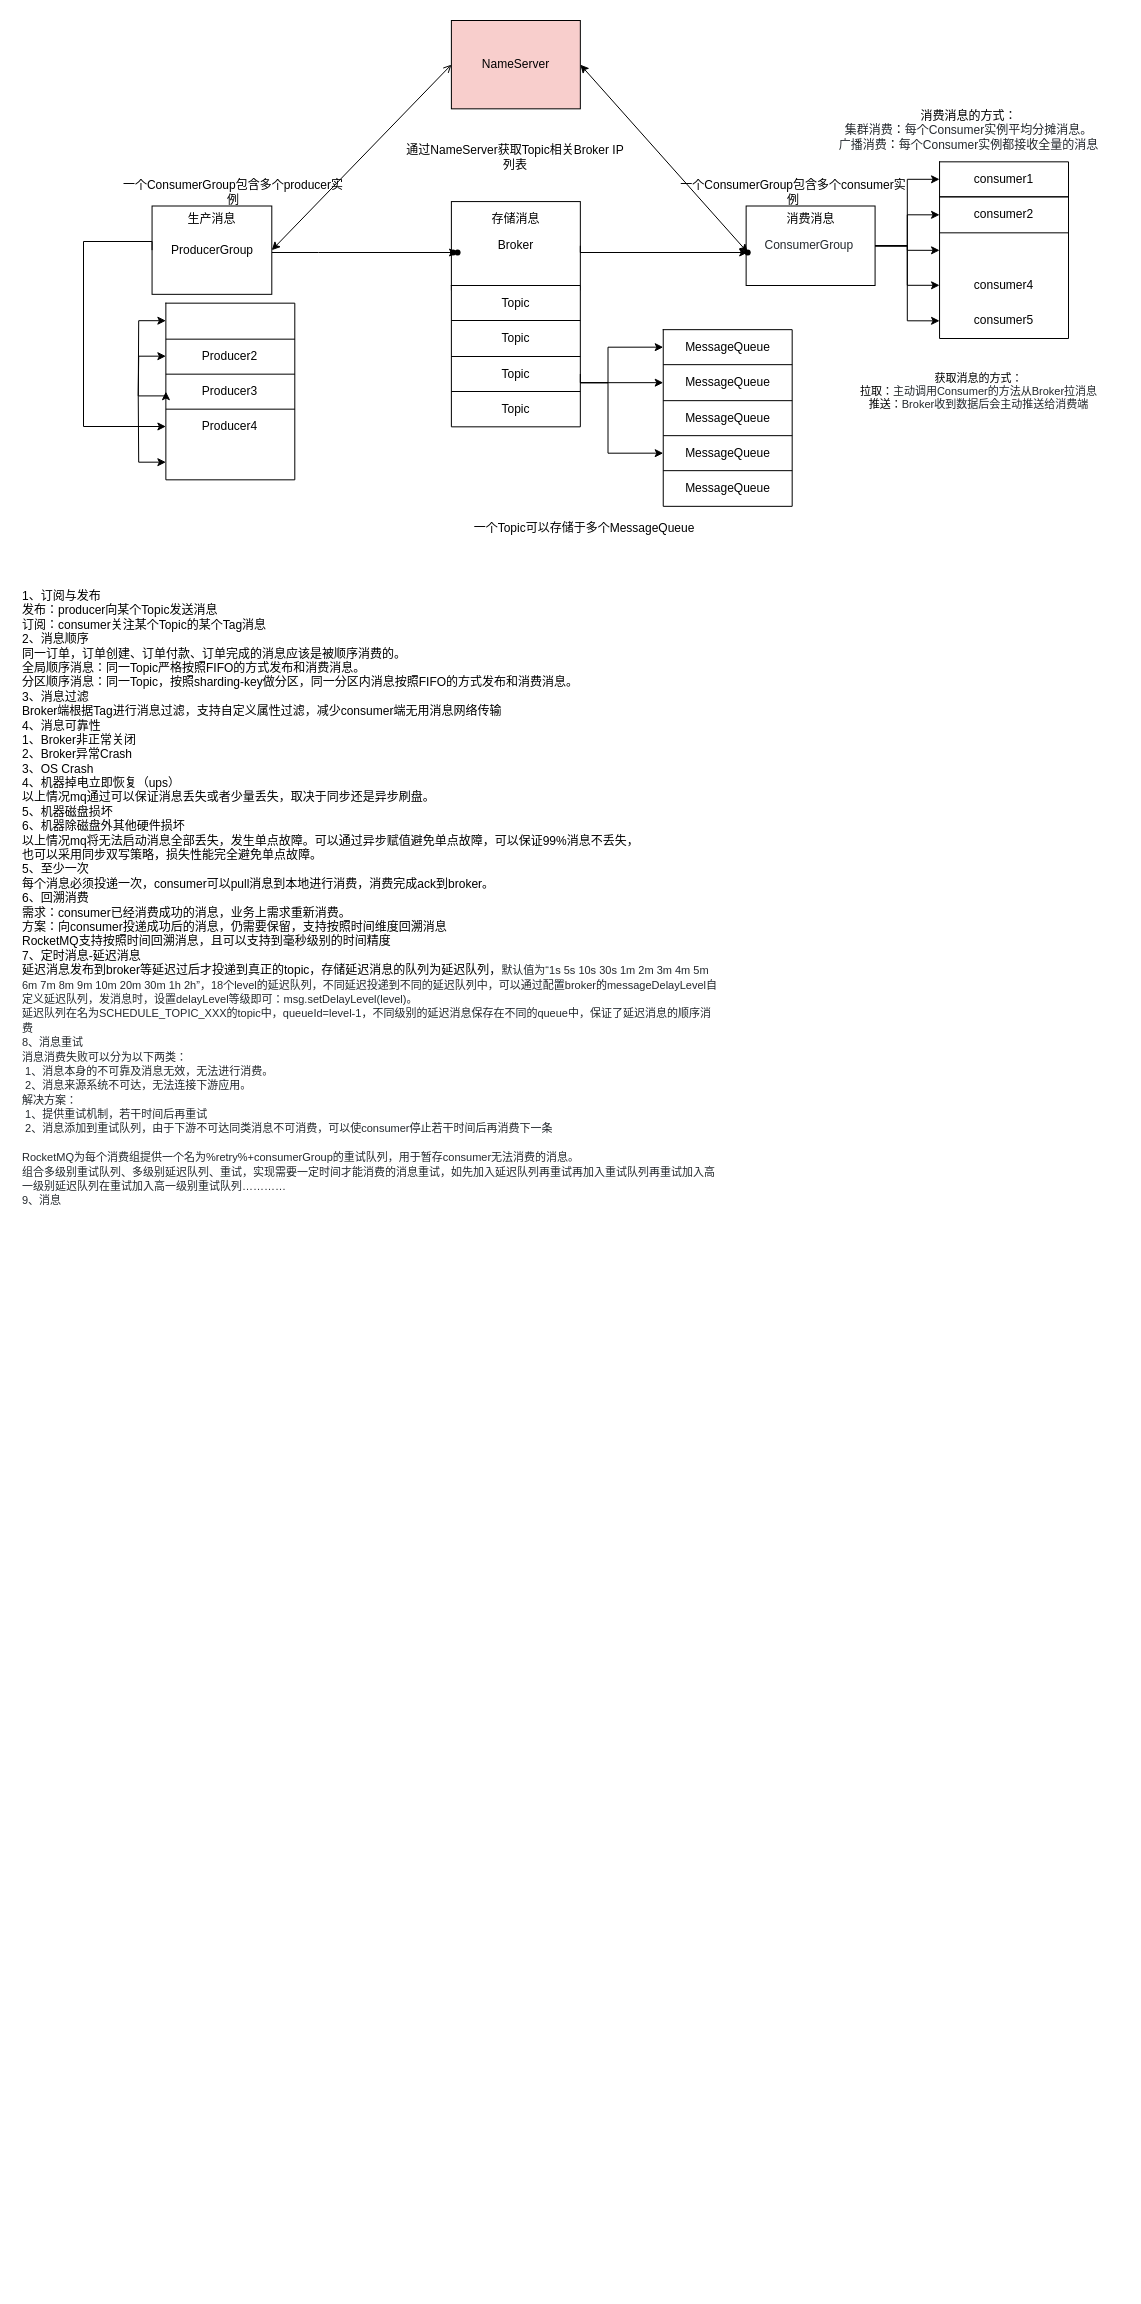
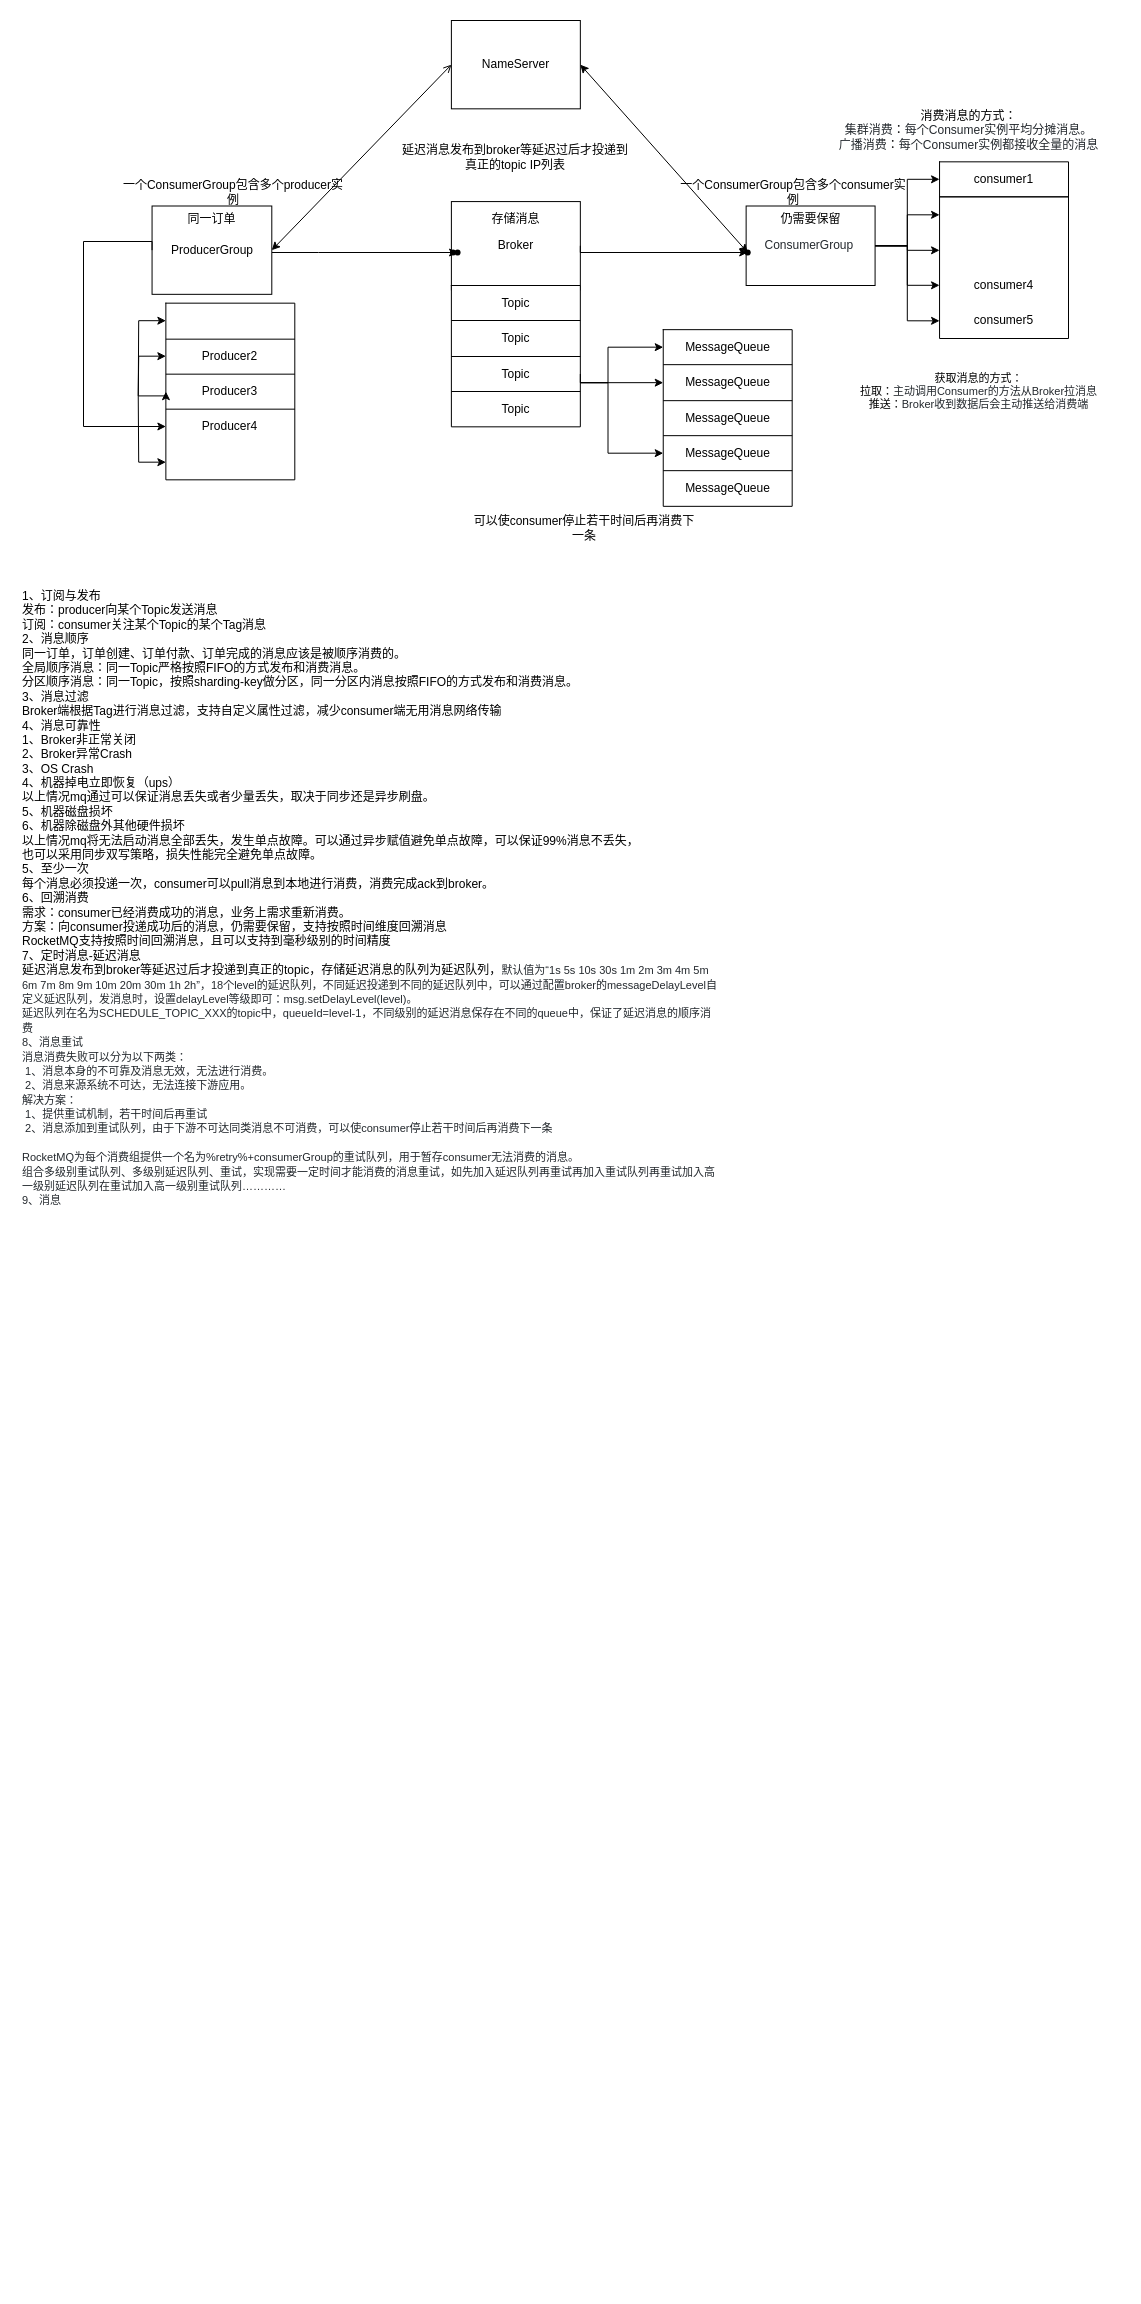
(516, 65) -> (516, 65)
(516, 158) -> (516, 158)
(1004, 215) -> none
(212, 220) -> (212, 220)
(811, 220) -> (811, 220)
(585, 529) -> (585, 529)
